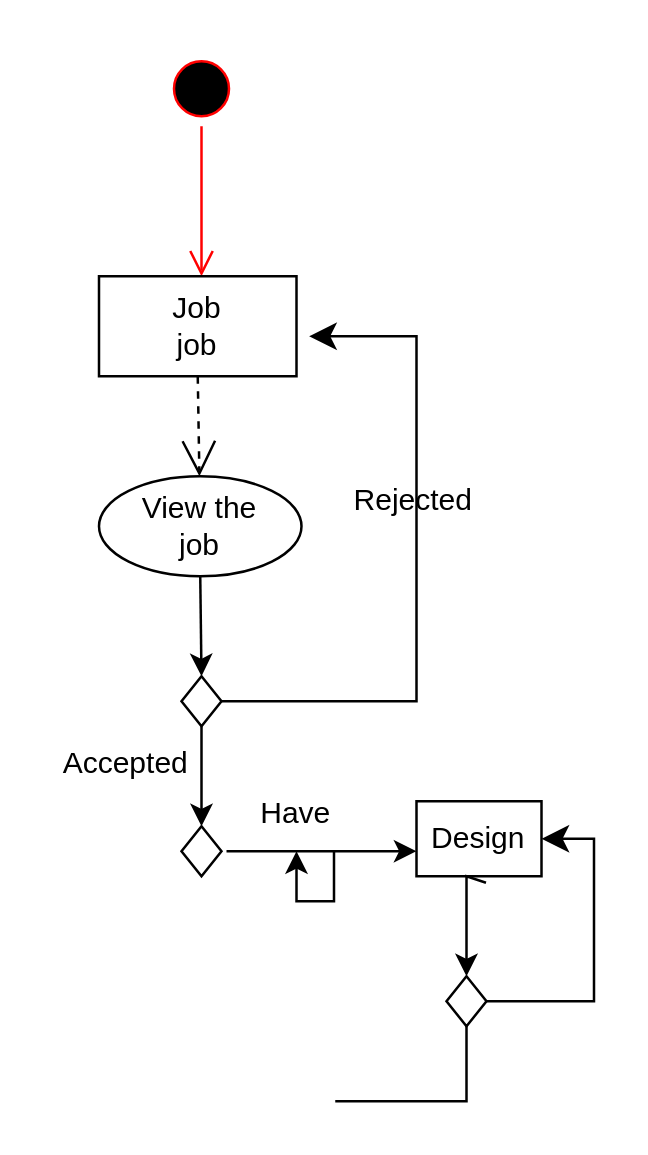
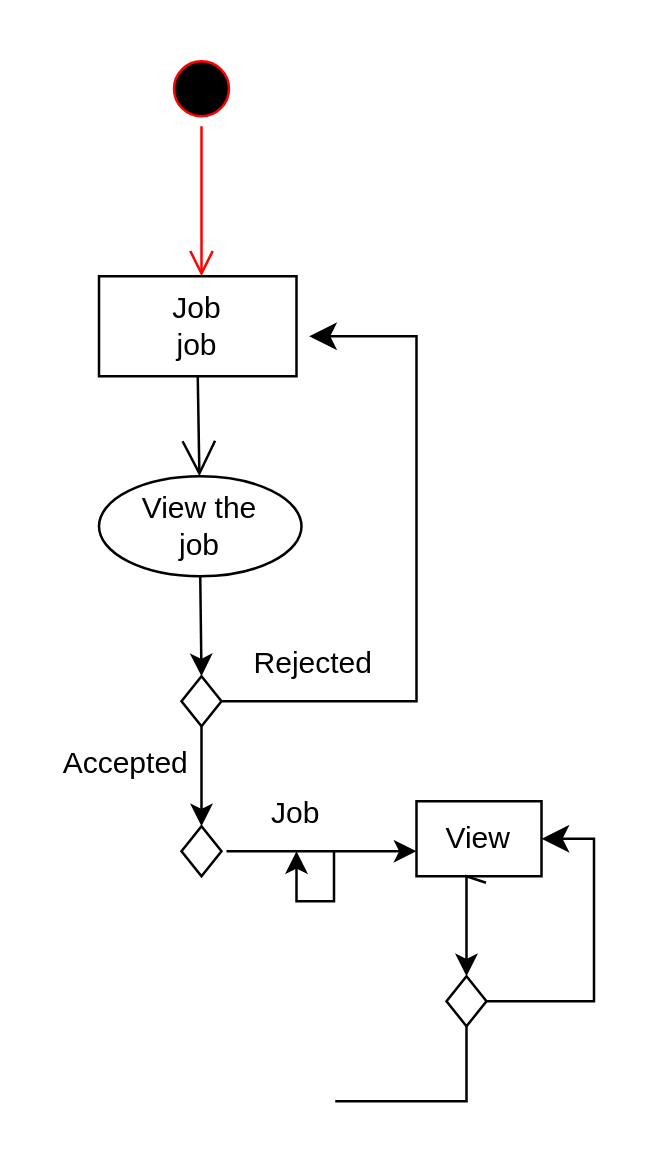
(198, 422) -> (198, 422)
(414, 501) -> (314, 664)
(296, 814) -> (296, 814)
(479, 839) -> (479, 839)
